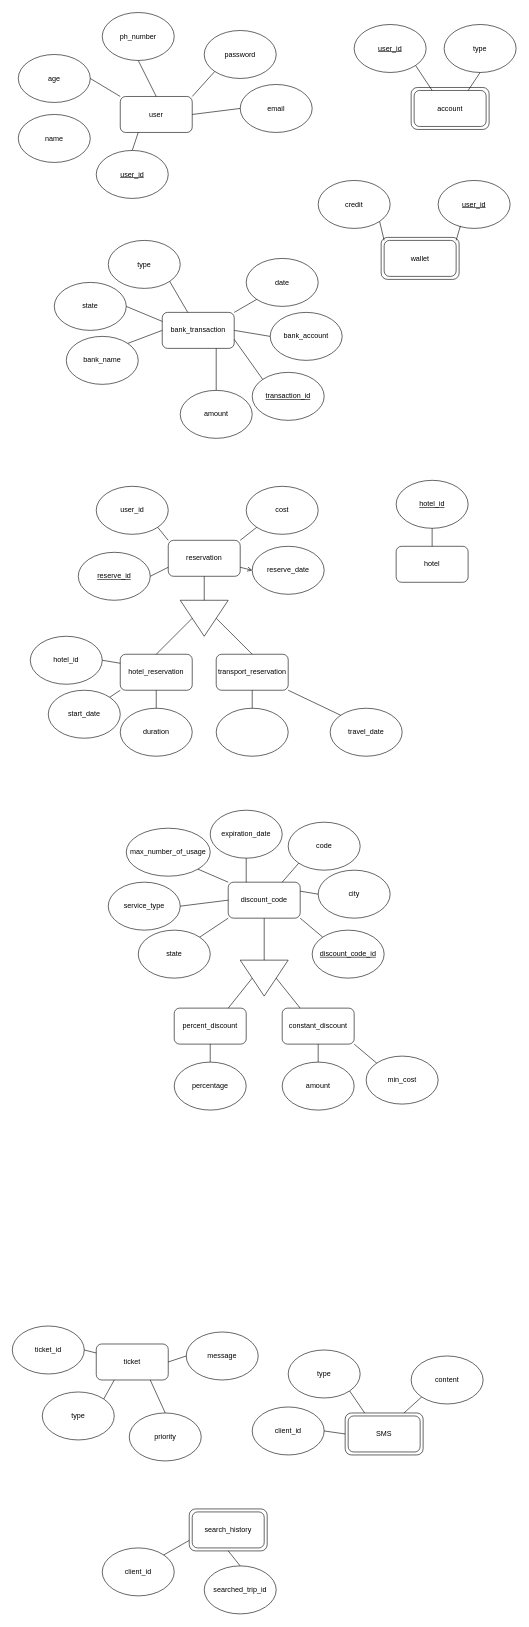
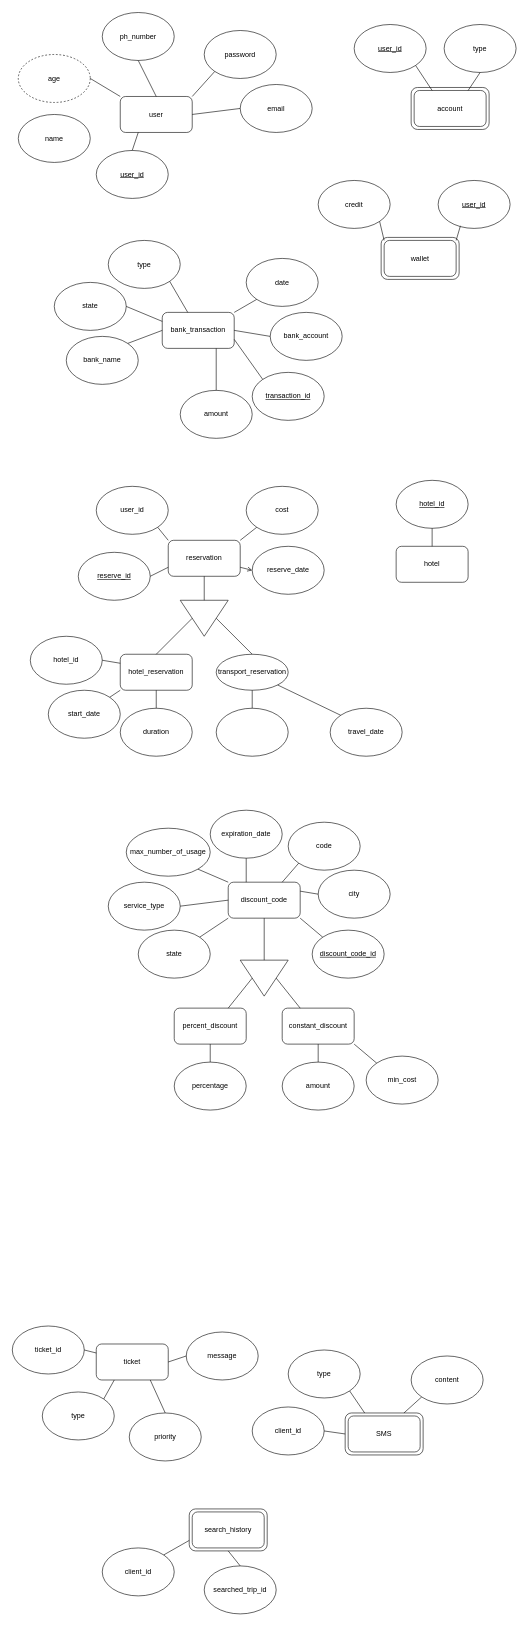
(54, 78) -> (54, 78)
(252, 672) -> (252, 672)
